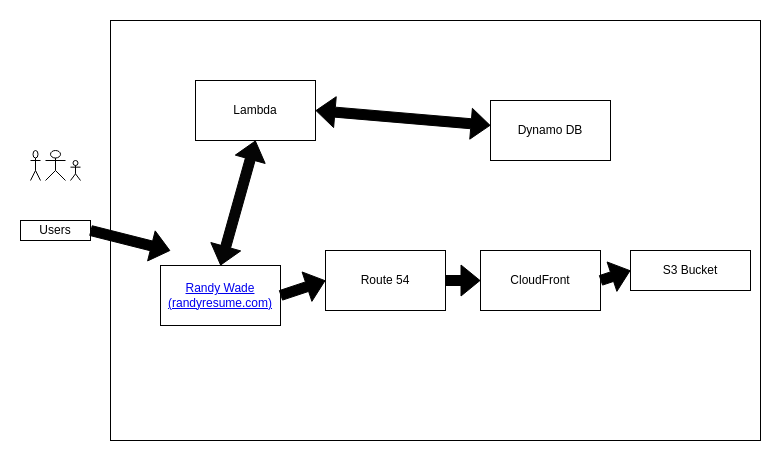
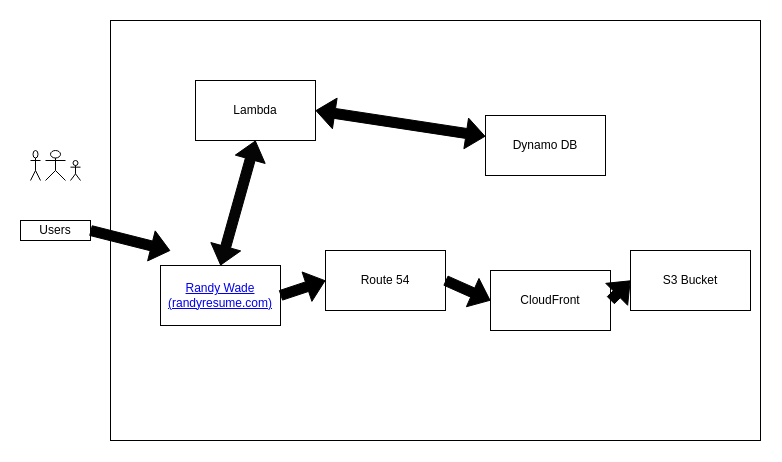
(551, 131) -> (546, 146)
(691, 271) -> (691, 281)
(541, 281) -> (551, 301)
